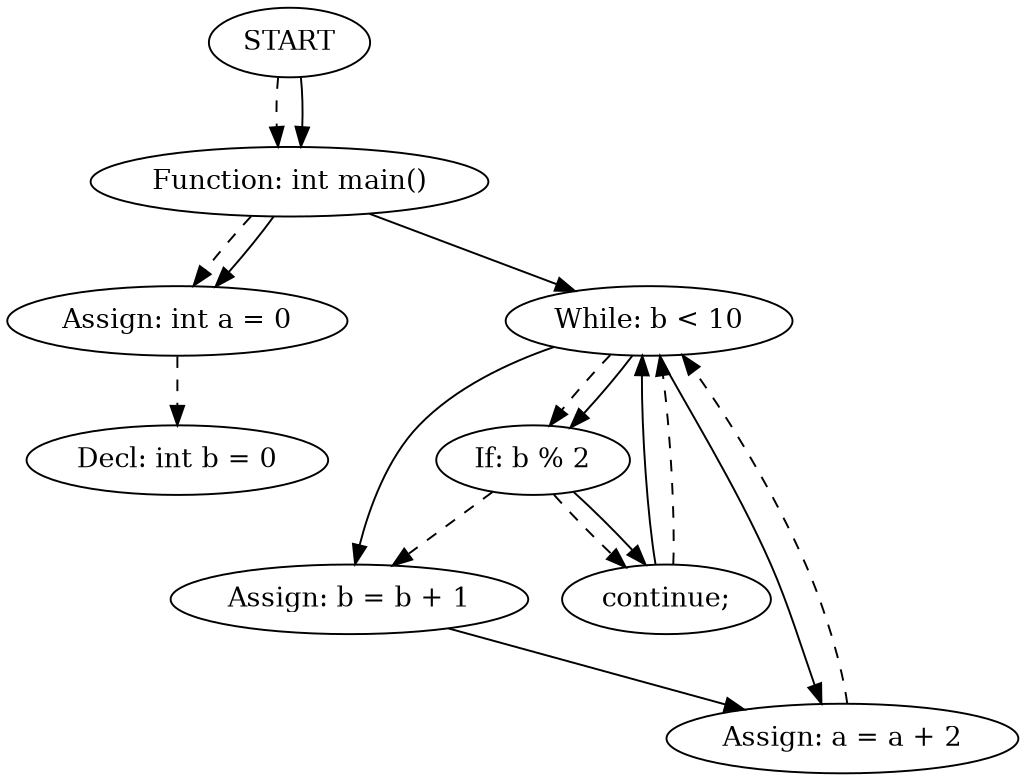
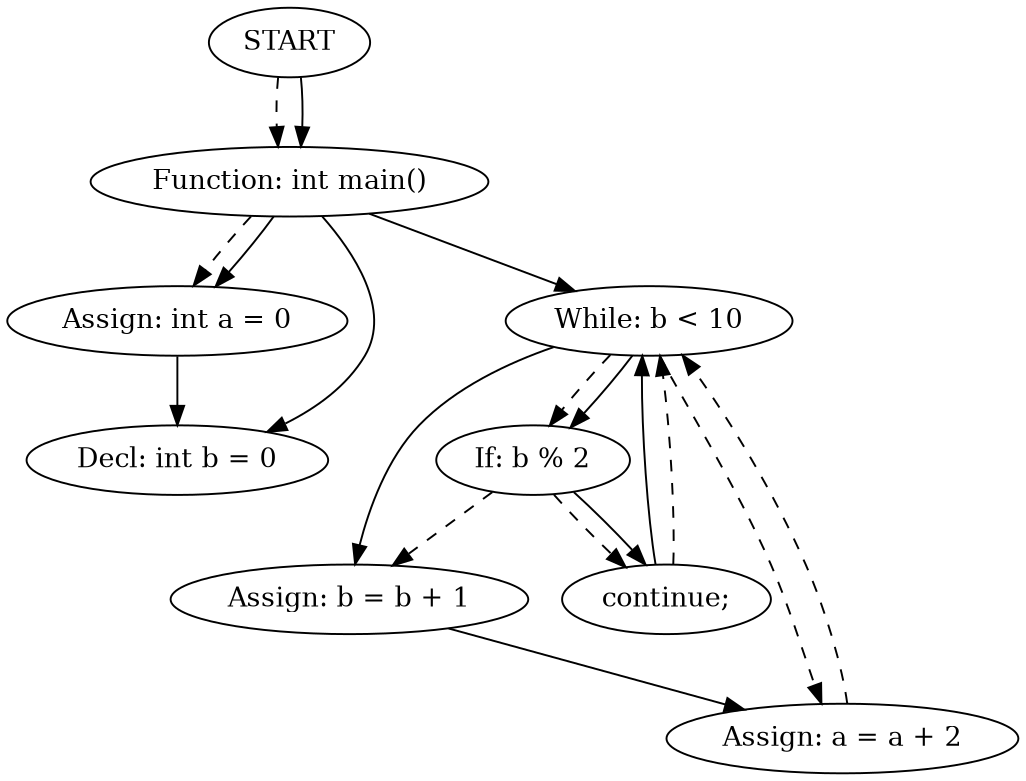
none -> (373, 333)
(177, 381) -> (177, 381)
(748, 516) -> (748, 516)
